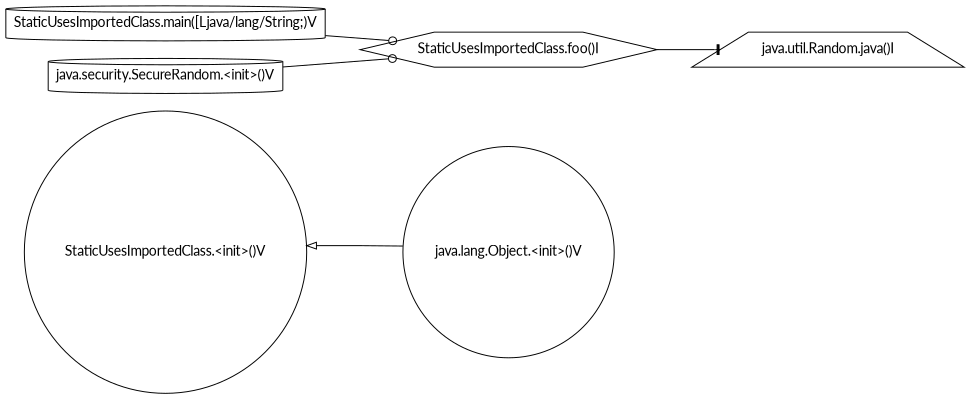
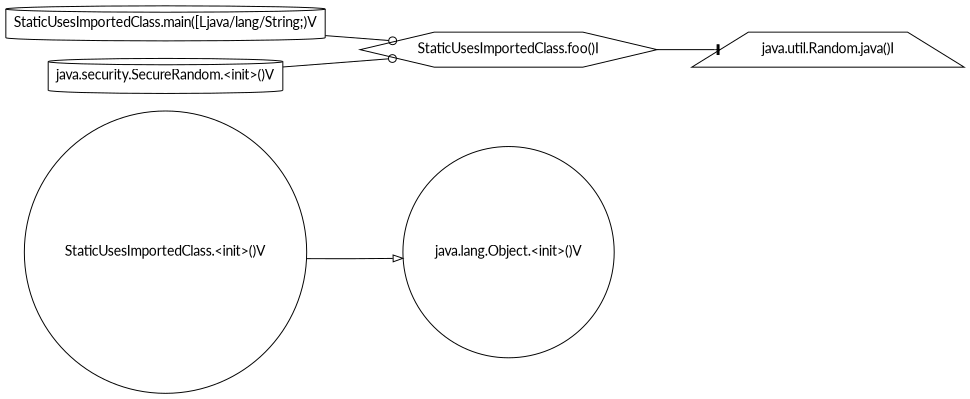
(360, 246) -> (350, 259)
